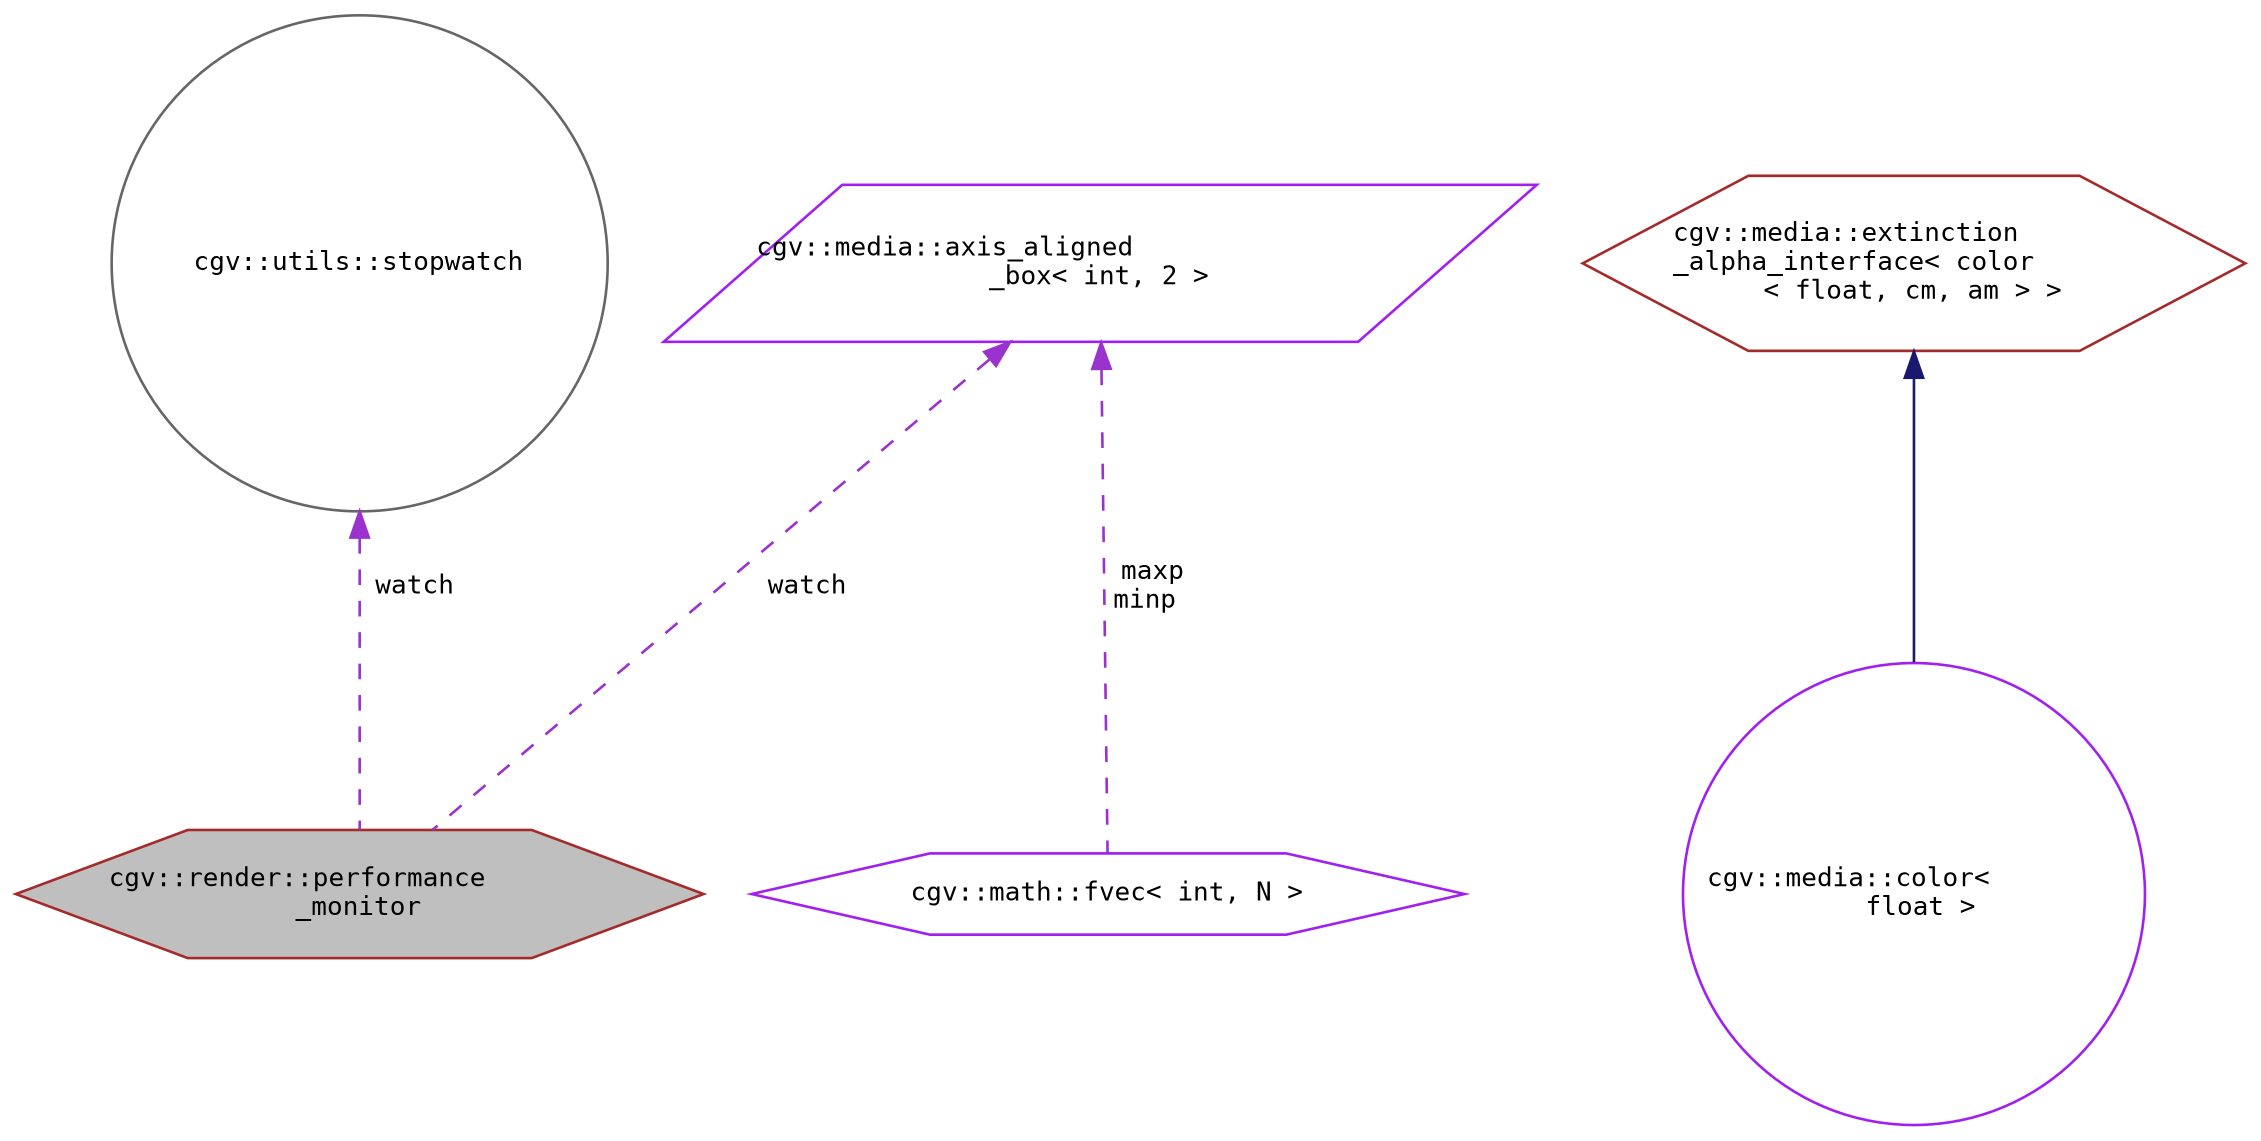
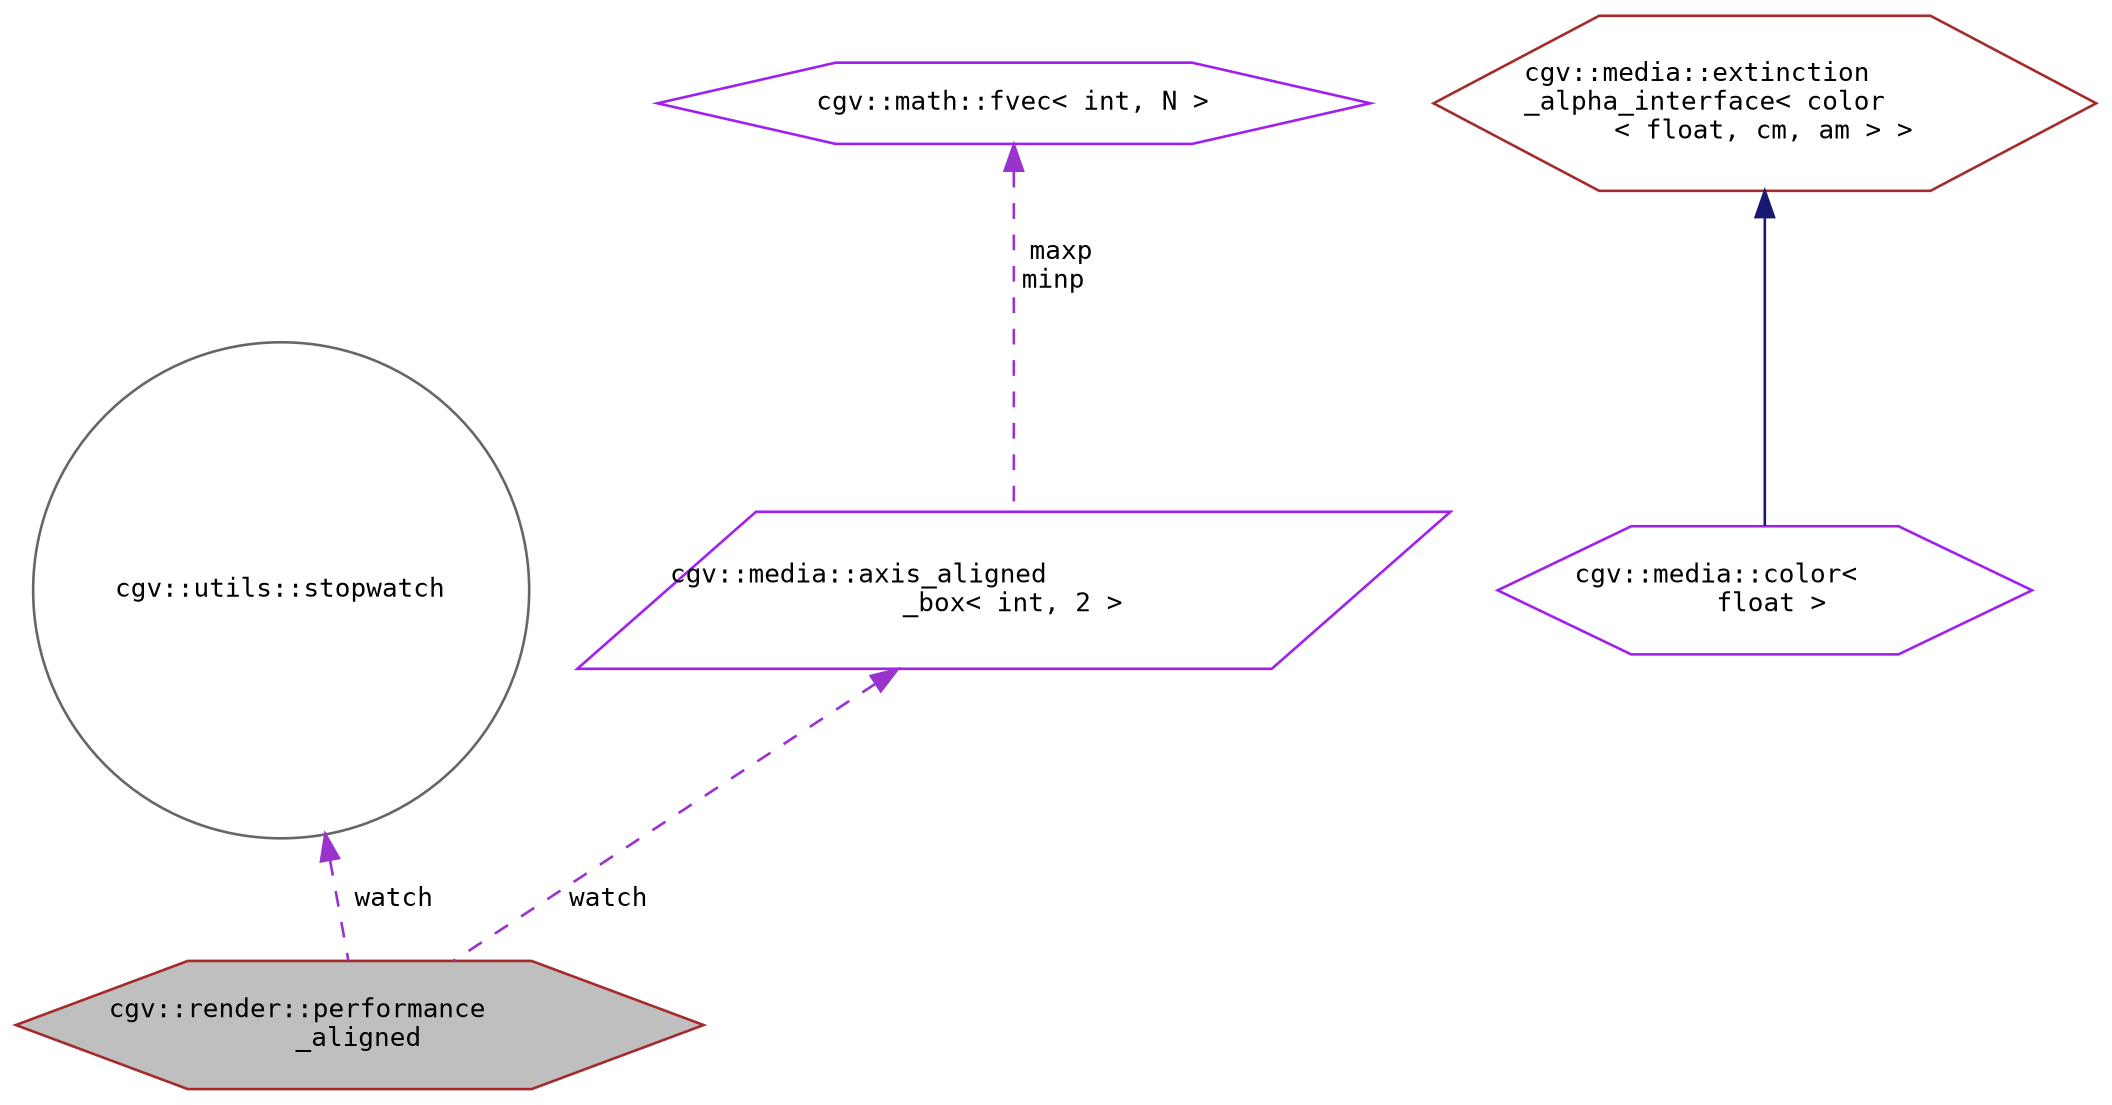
(1105, 611) -> (1014, 342)
(360, 894) -> (360, 1025)
(1914, 894) -> (1765, 590)
